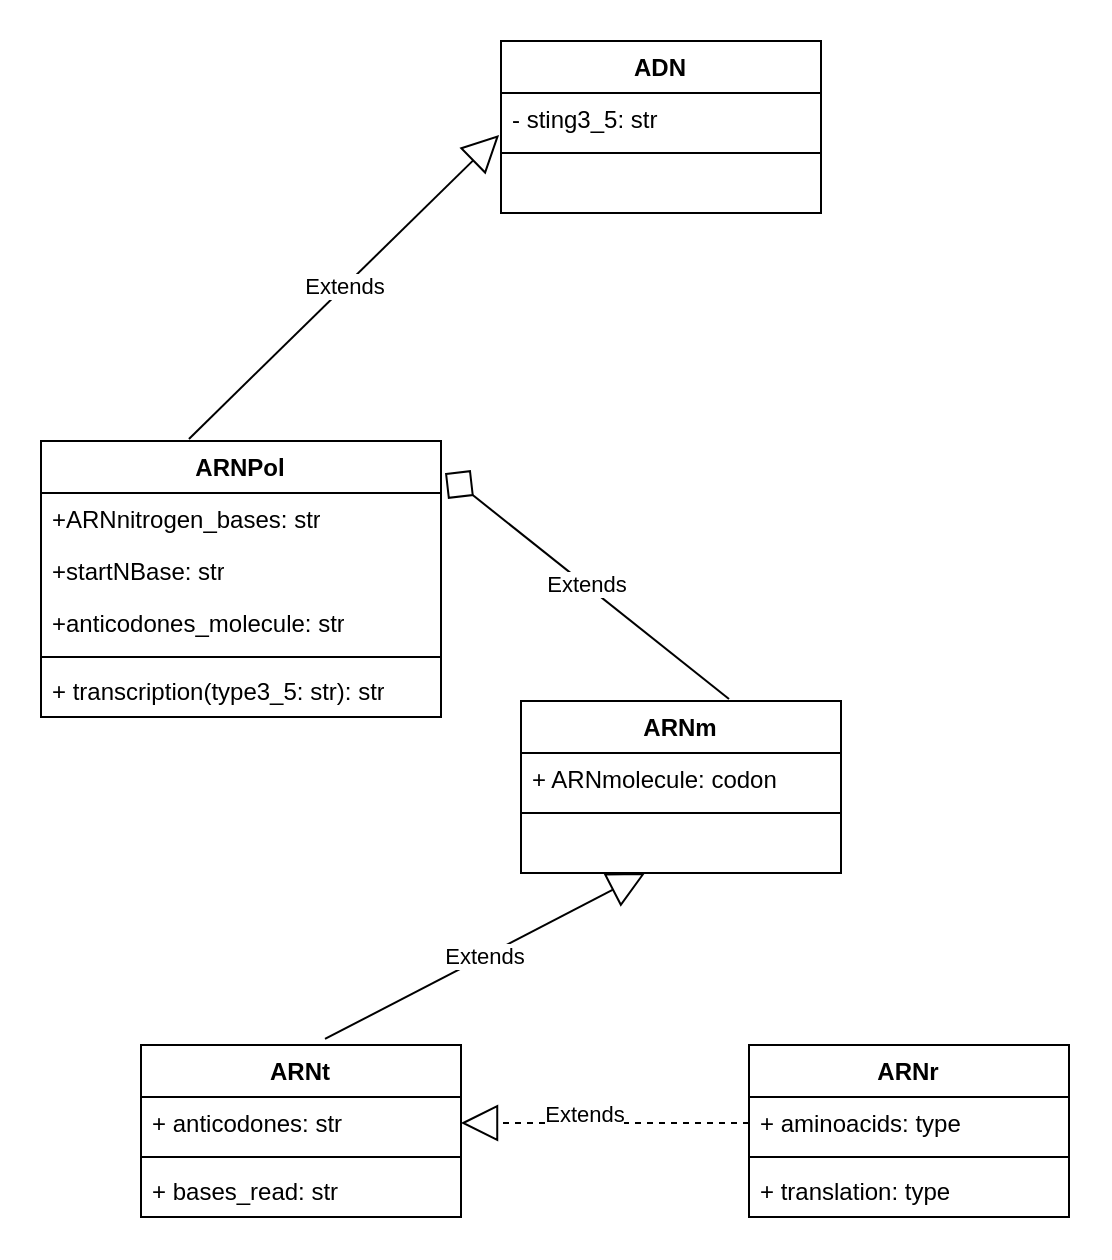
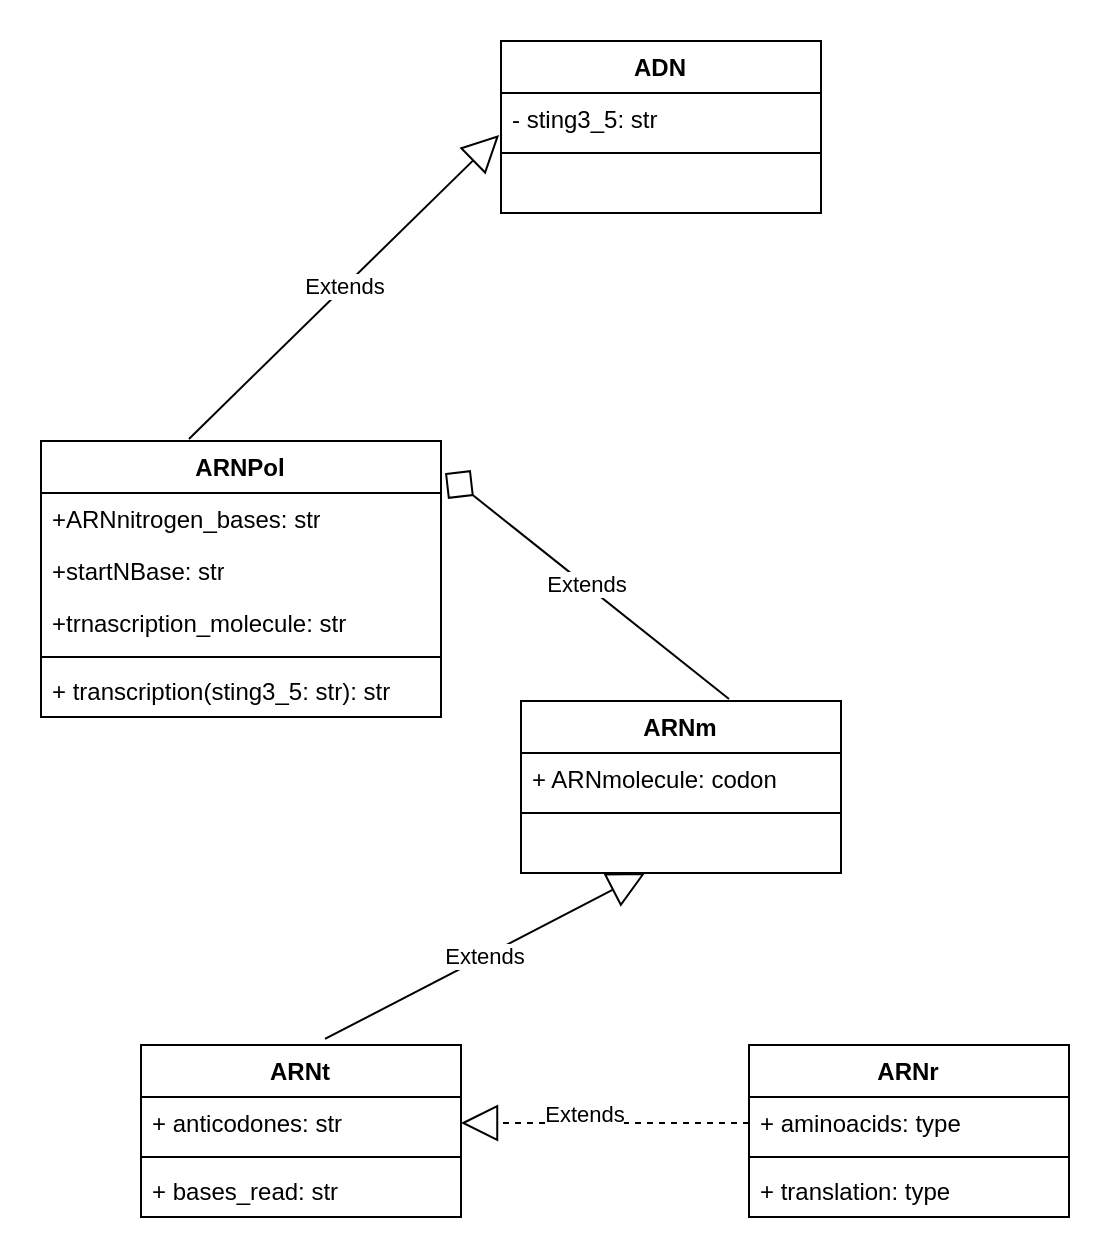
(212, 625) -> (222, 625)
(243, 708) -> (243, 708)
